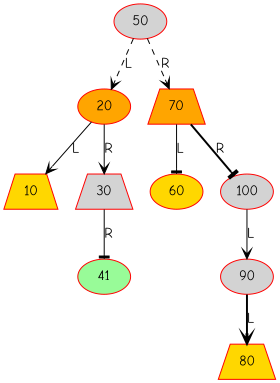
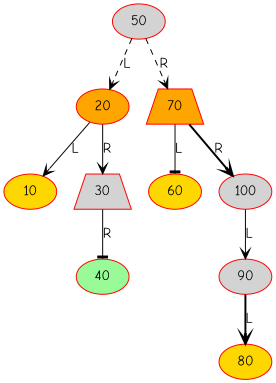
(211, 148) -> (208, 146)
(31, 192) -> (30, 192)
(104, 277) -> (103, 277)
(247, 362) -> (245, 362)
